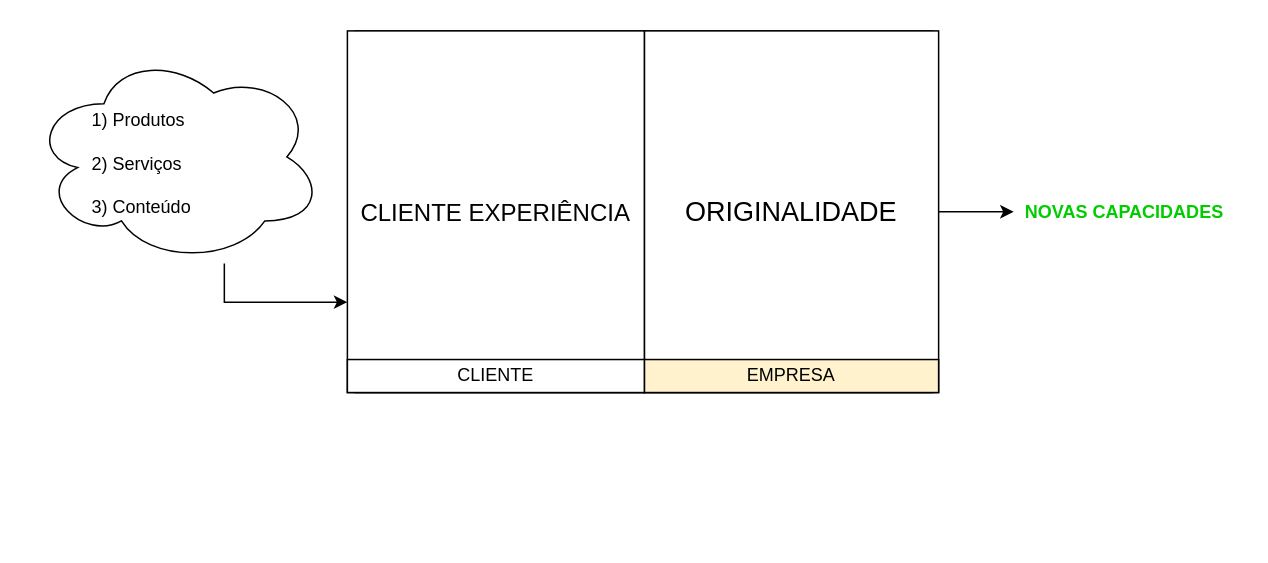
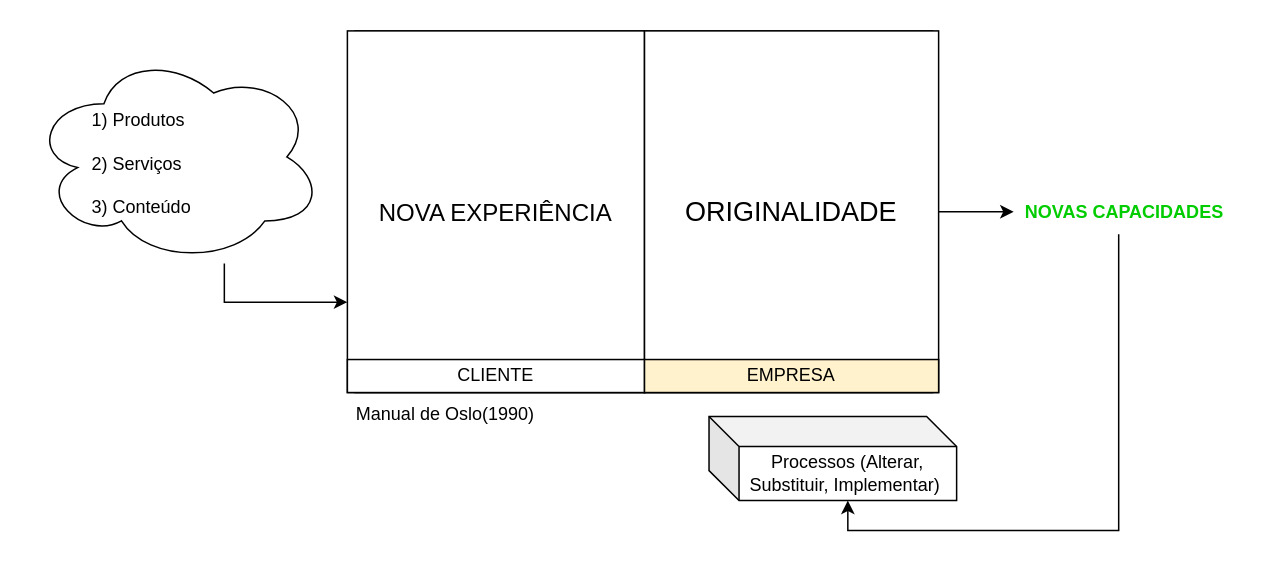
(496, 212) -> (496, 212)
none -> (446, 415)
none -> (833, 458)
none -> (1118, 527)
